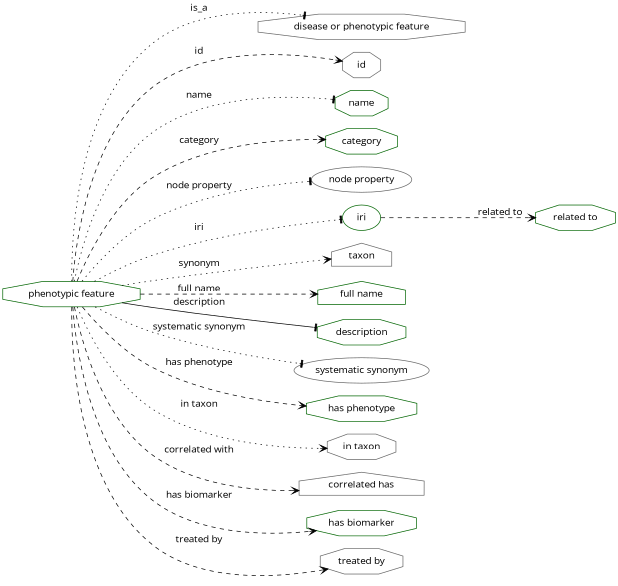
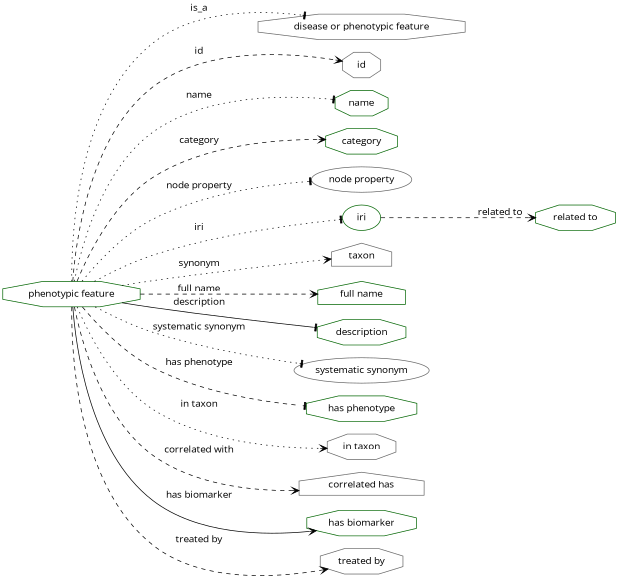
(180, 379) -> (180, 379)
(134, 482) -> (134, 482)
